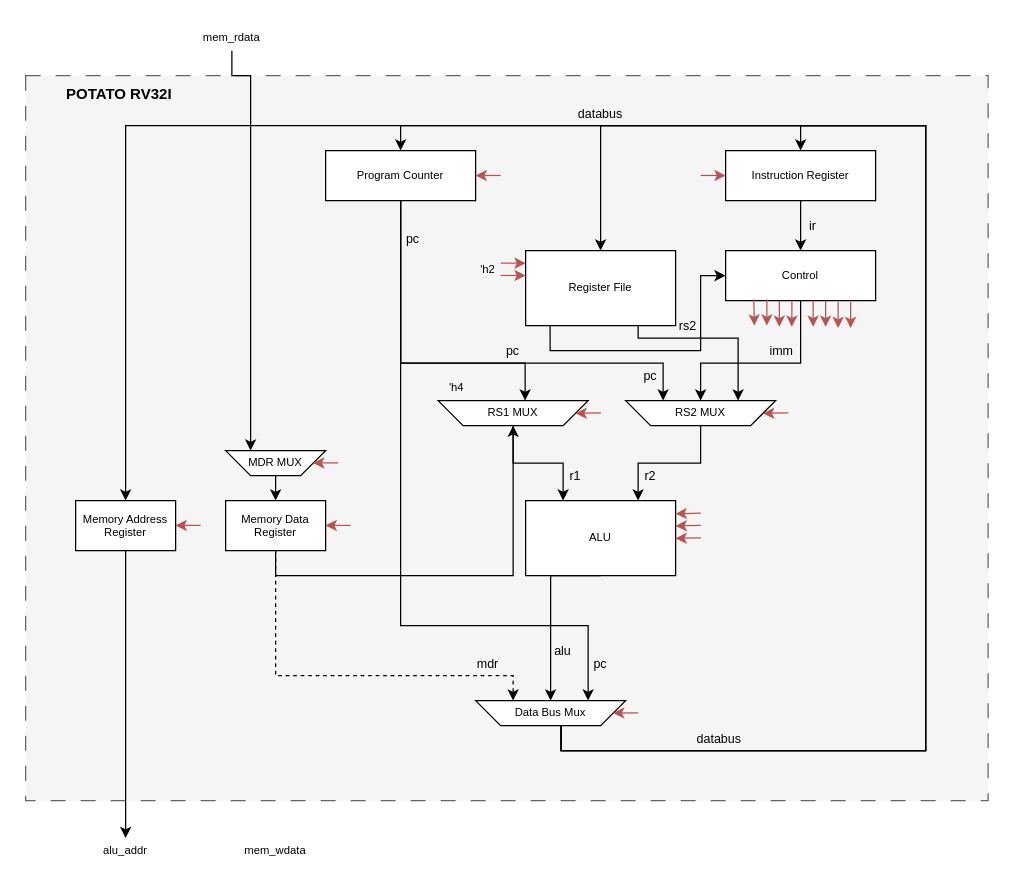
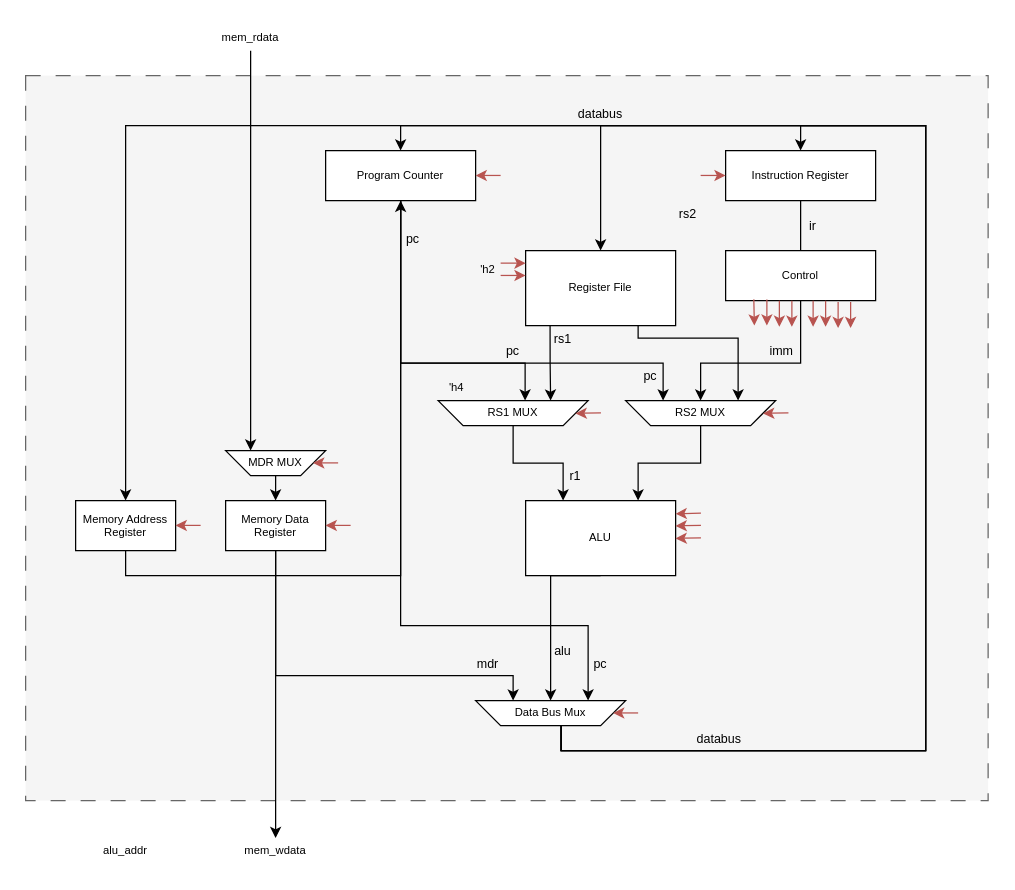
(232, 38) -> (251, 38)
(119, 94) -> none
(801, 240) -> (801, 243)
(688, 326) -> (688, 213)
none -> (563, 338)
(670, 351) -> (550, 370)
(651, 476) -> none
(513, 576) -> (276, 754)
(402, 676) -> (402, 676)
(126, 701) -> (198, 576)
